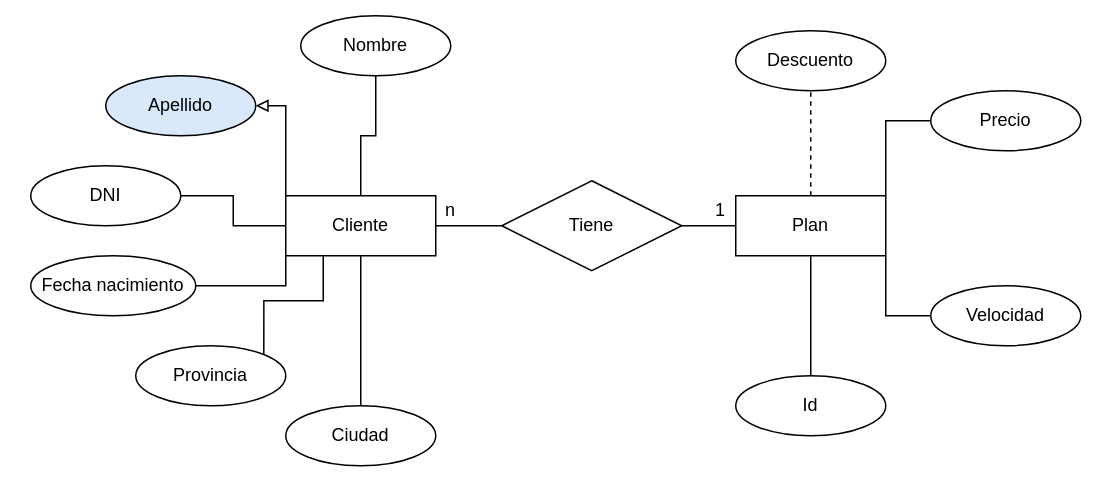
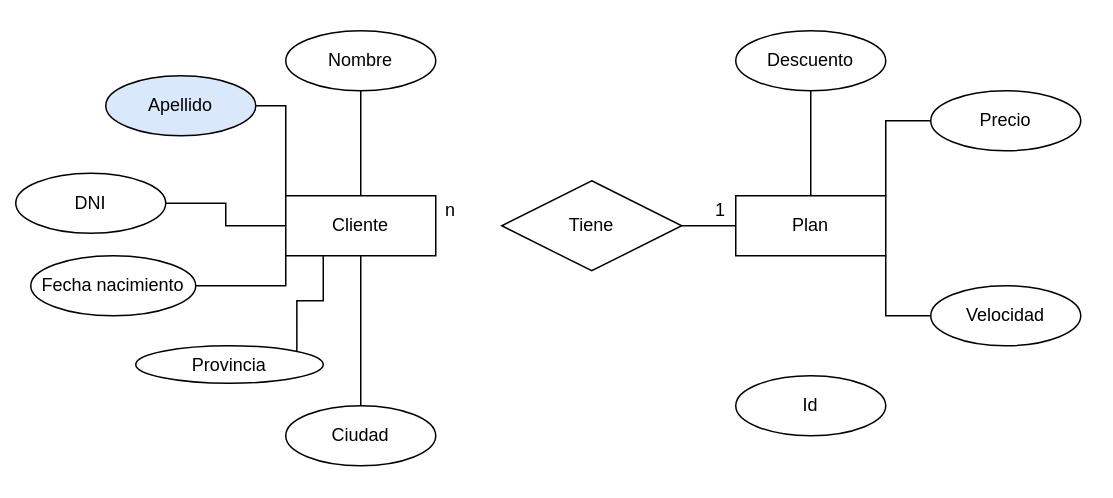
(376, 46) -> (361, 61)
(269, 106) -> (263, 106)
(811, 142) -> (811, 142)
(106, 196) -> (91, 203)
(469, 226) -> none
(811, 316) -> none
(211, 376) -> (230, 365)
